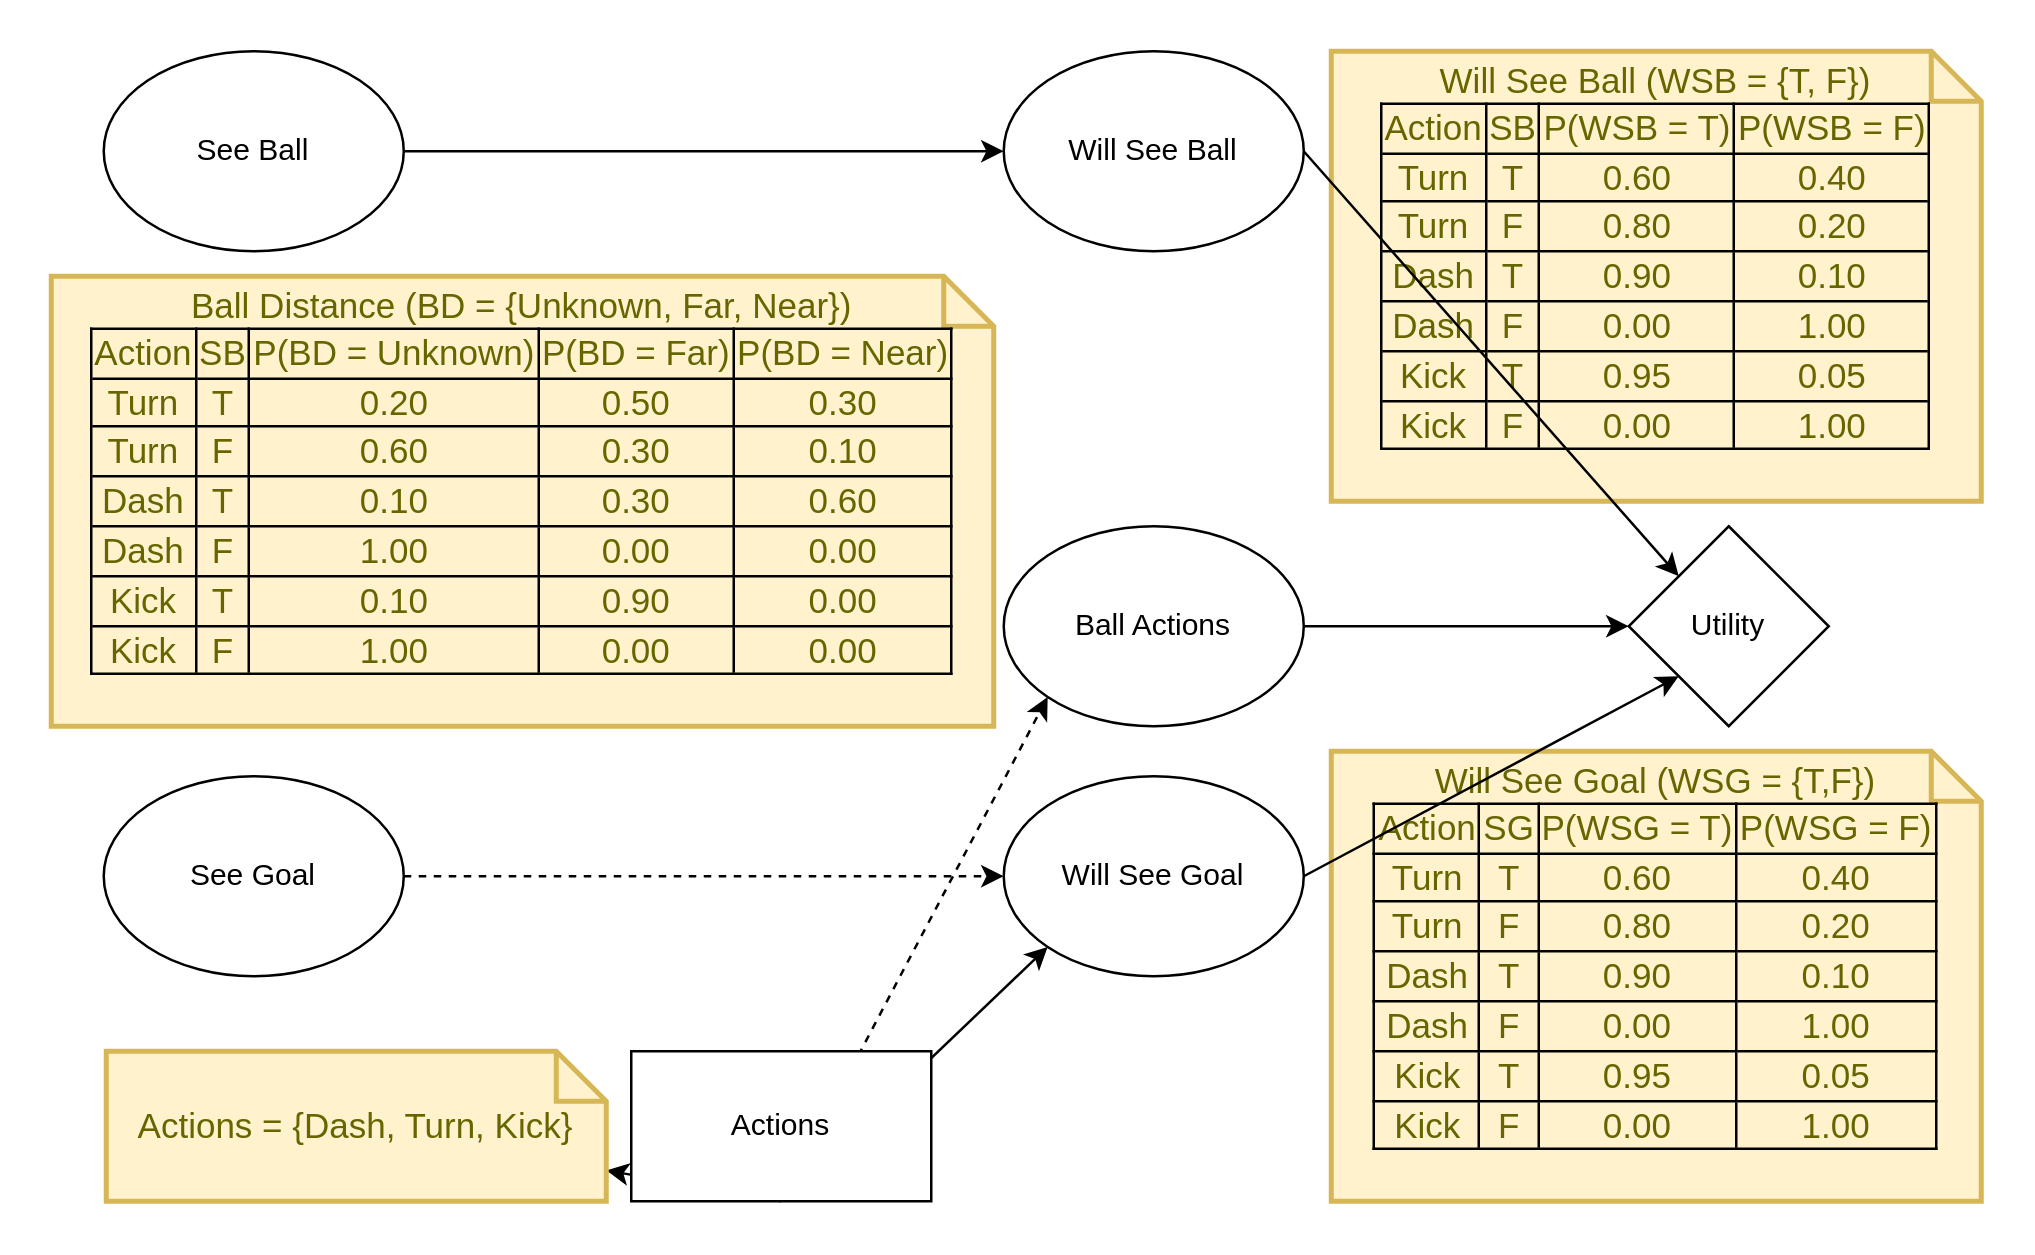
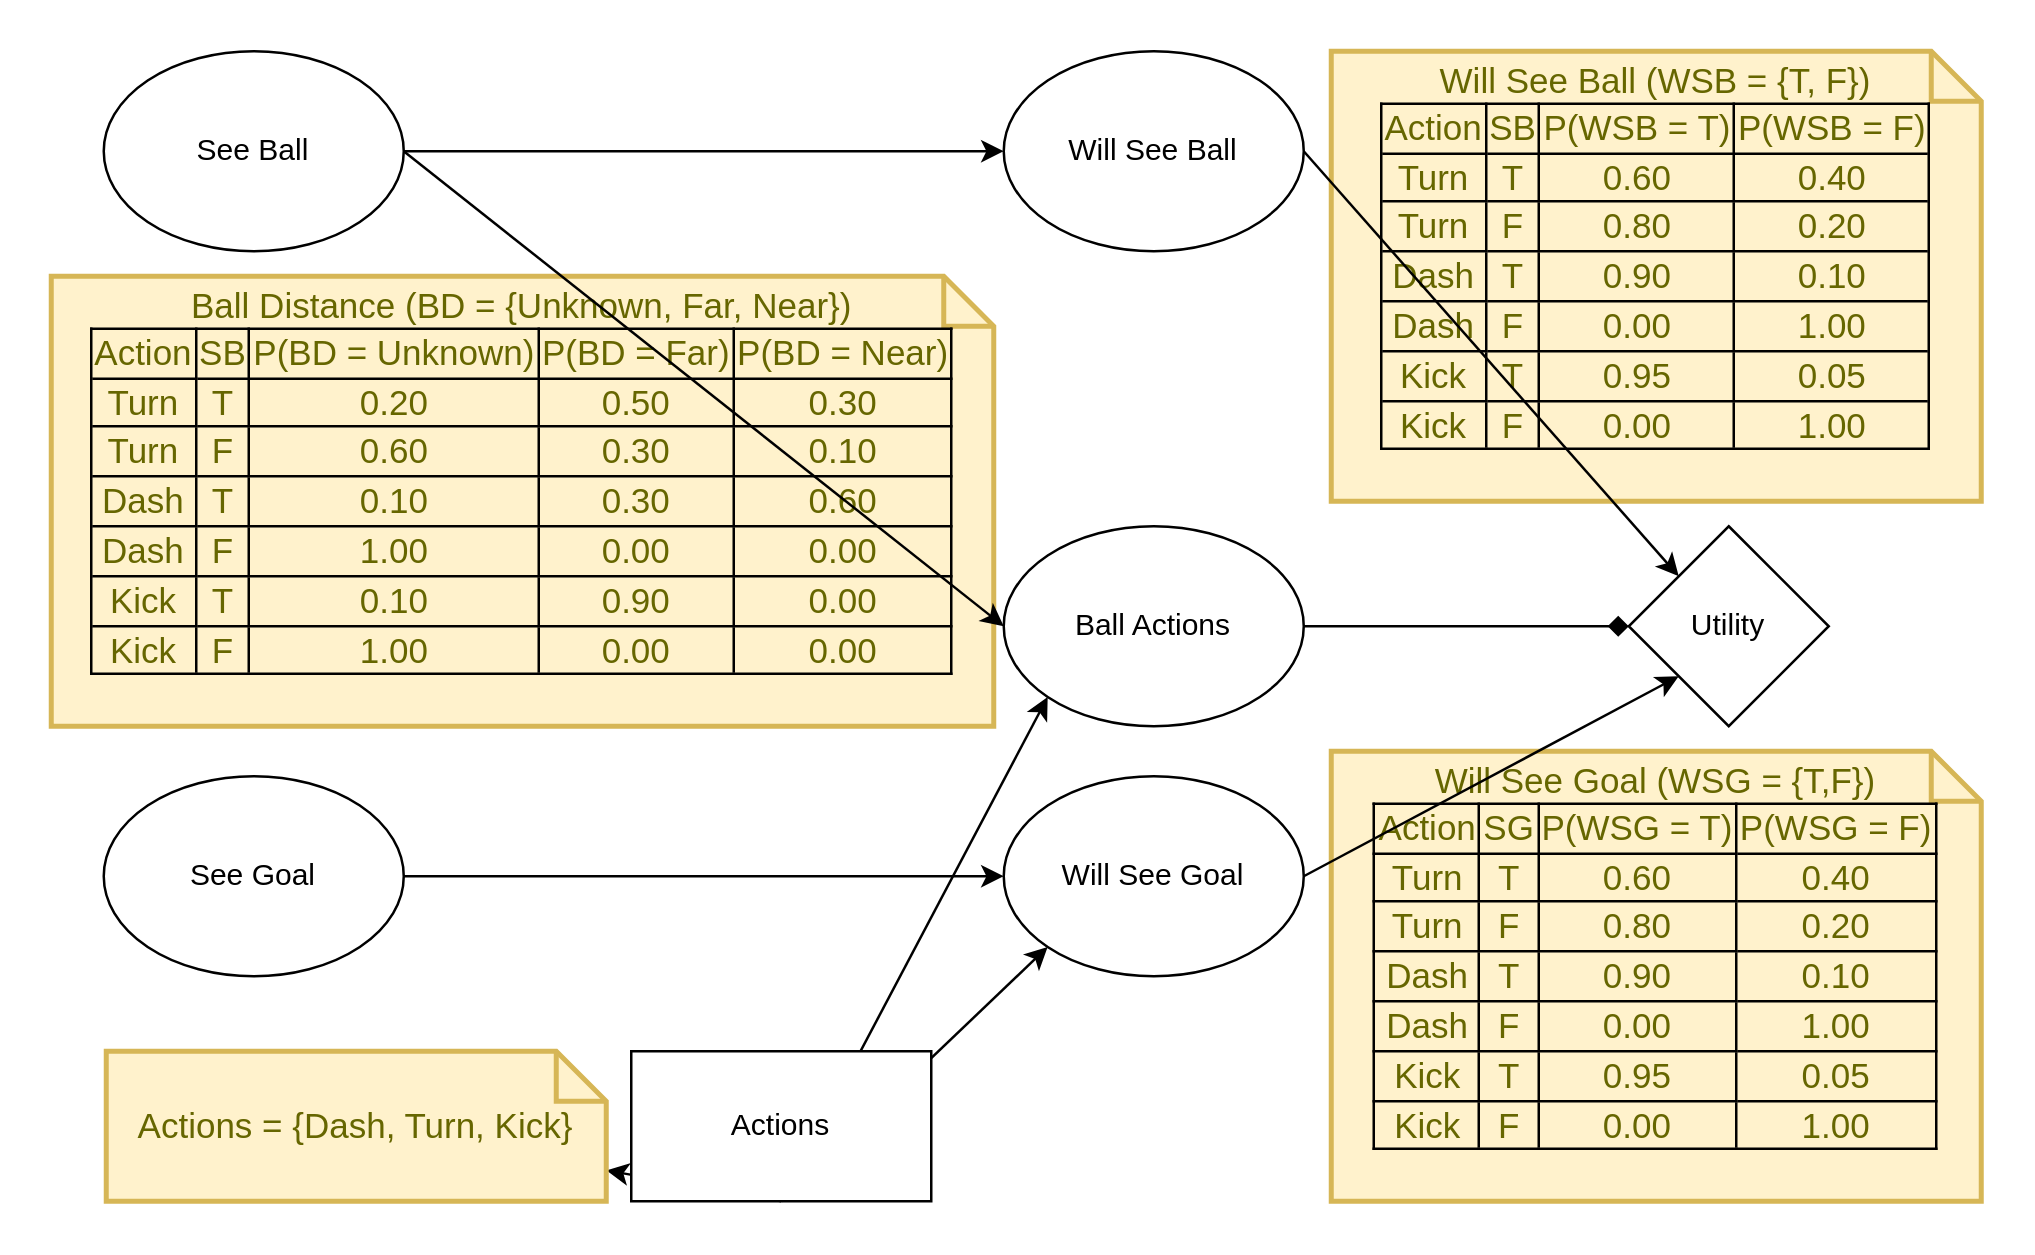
none -> (700, 386)
(1609, 626) -> (1608, 626)
(675, 876) -> (675, 876)
(906, 966) -> (906, 966)
